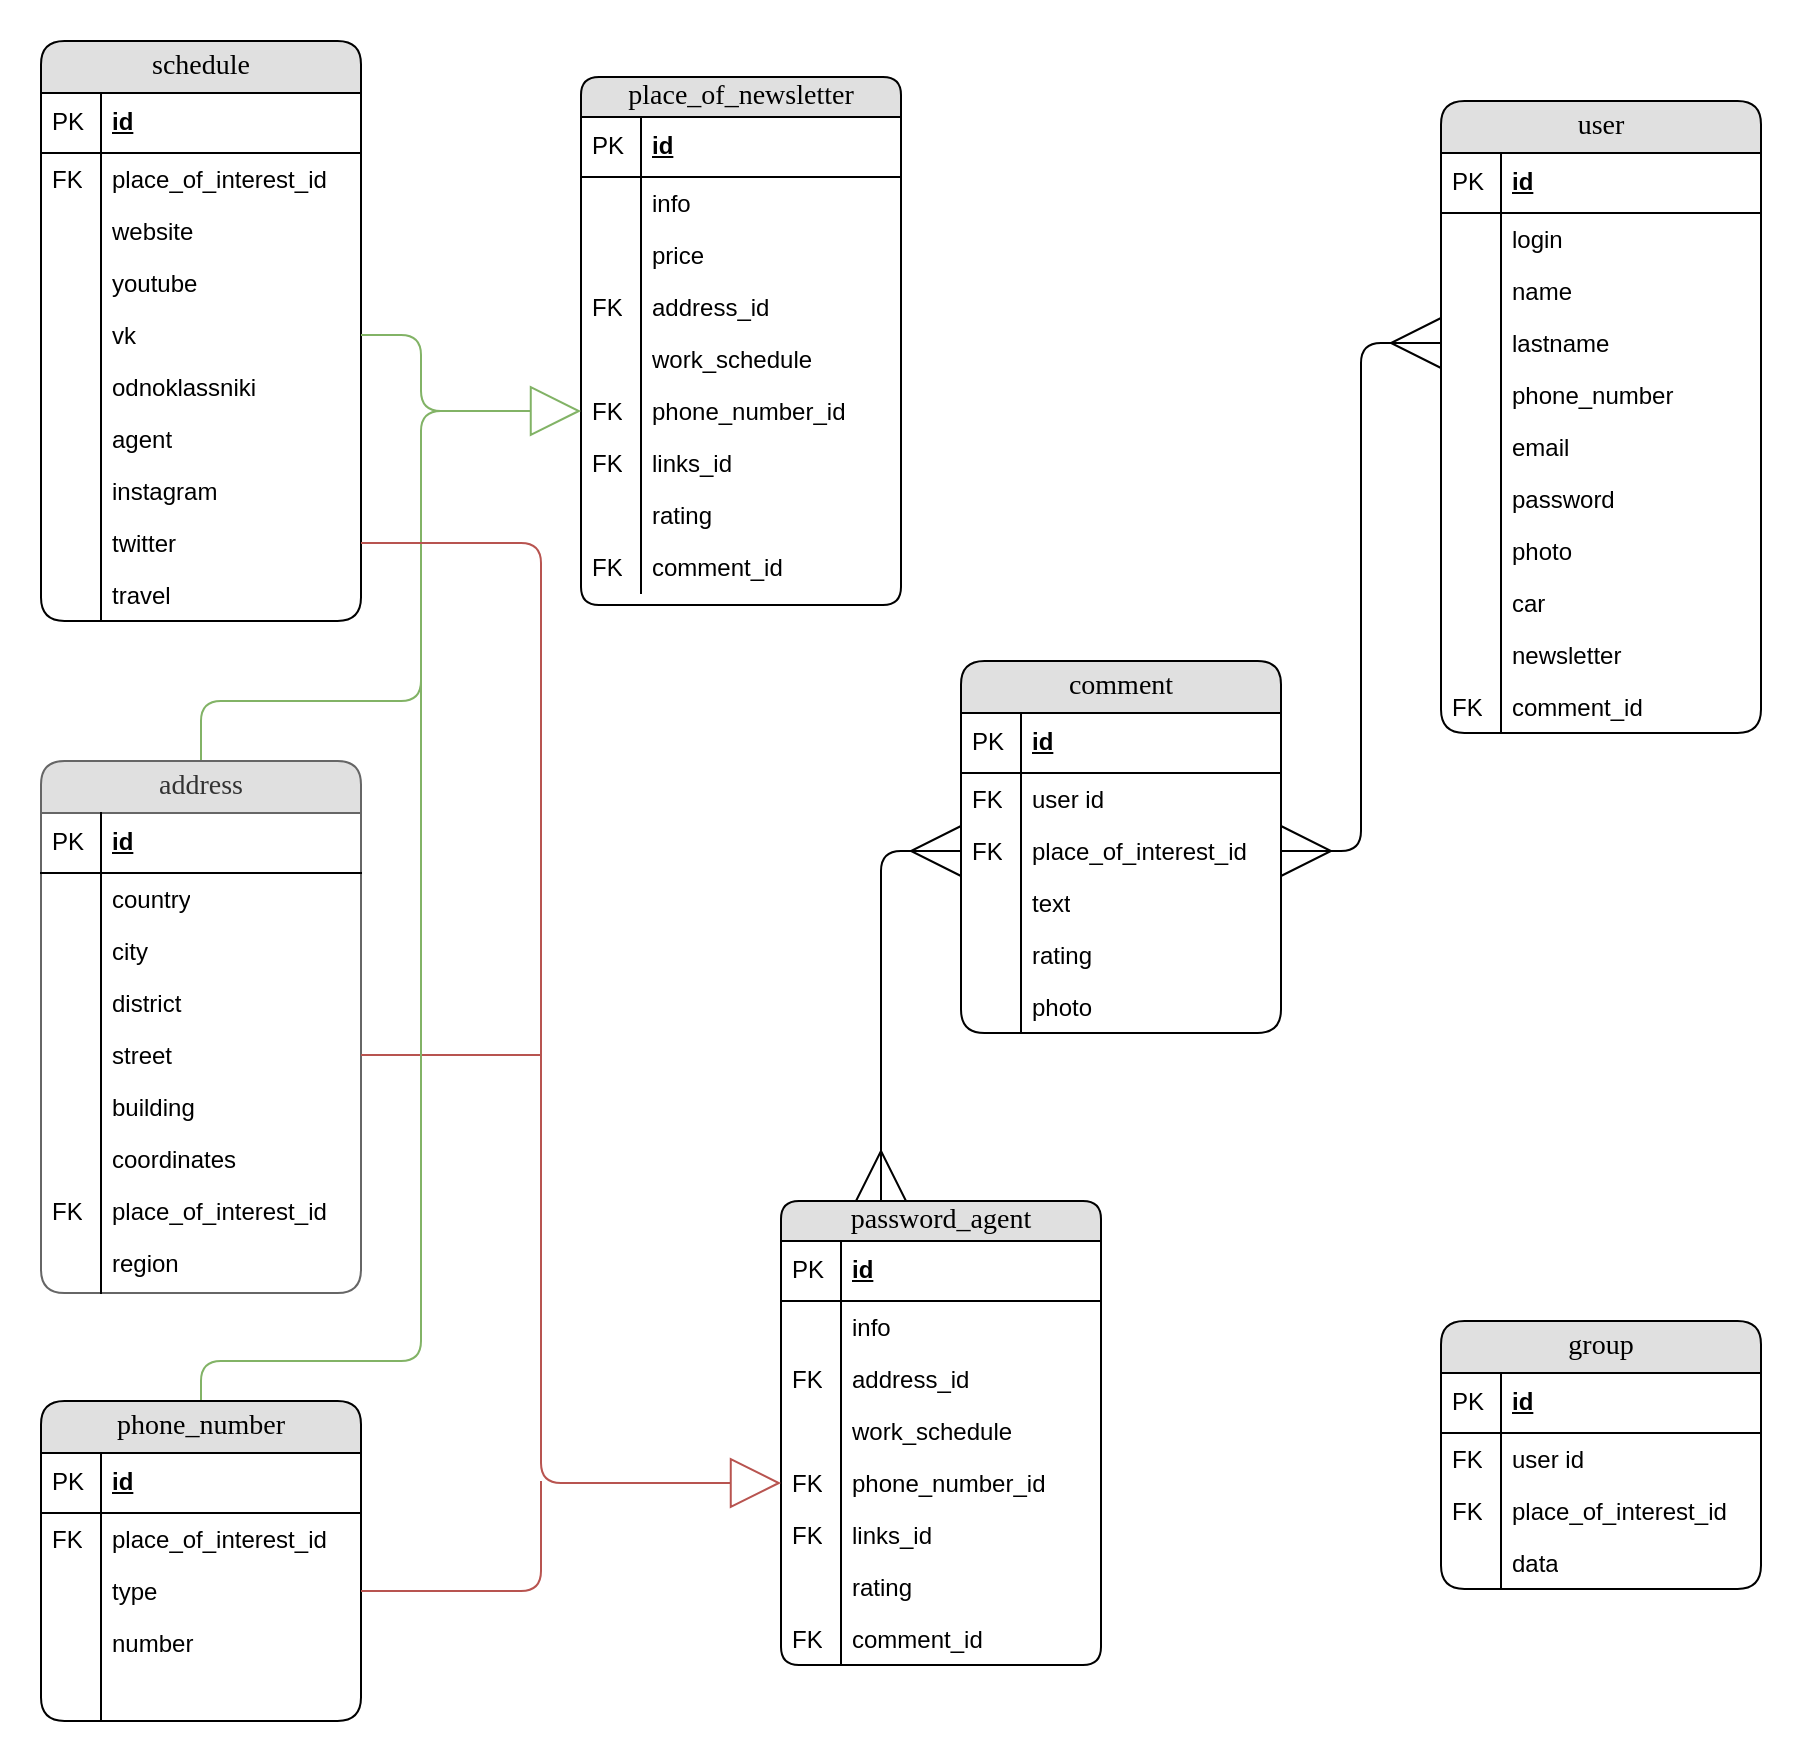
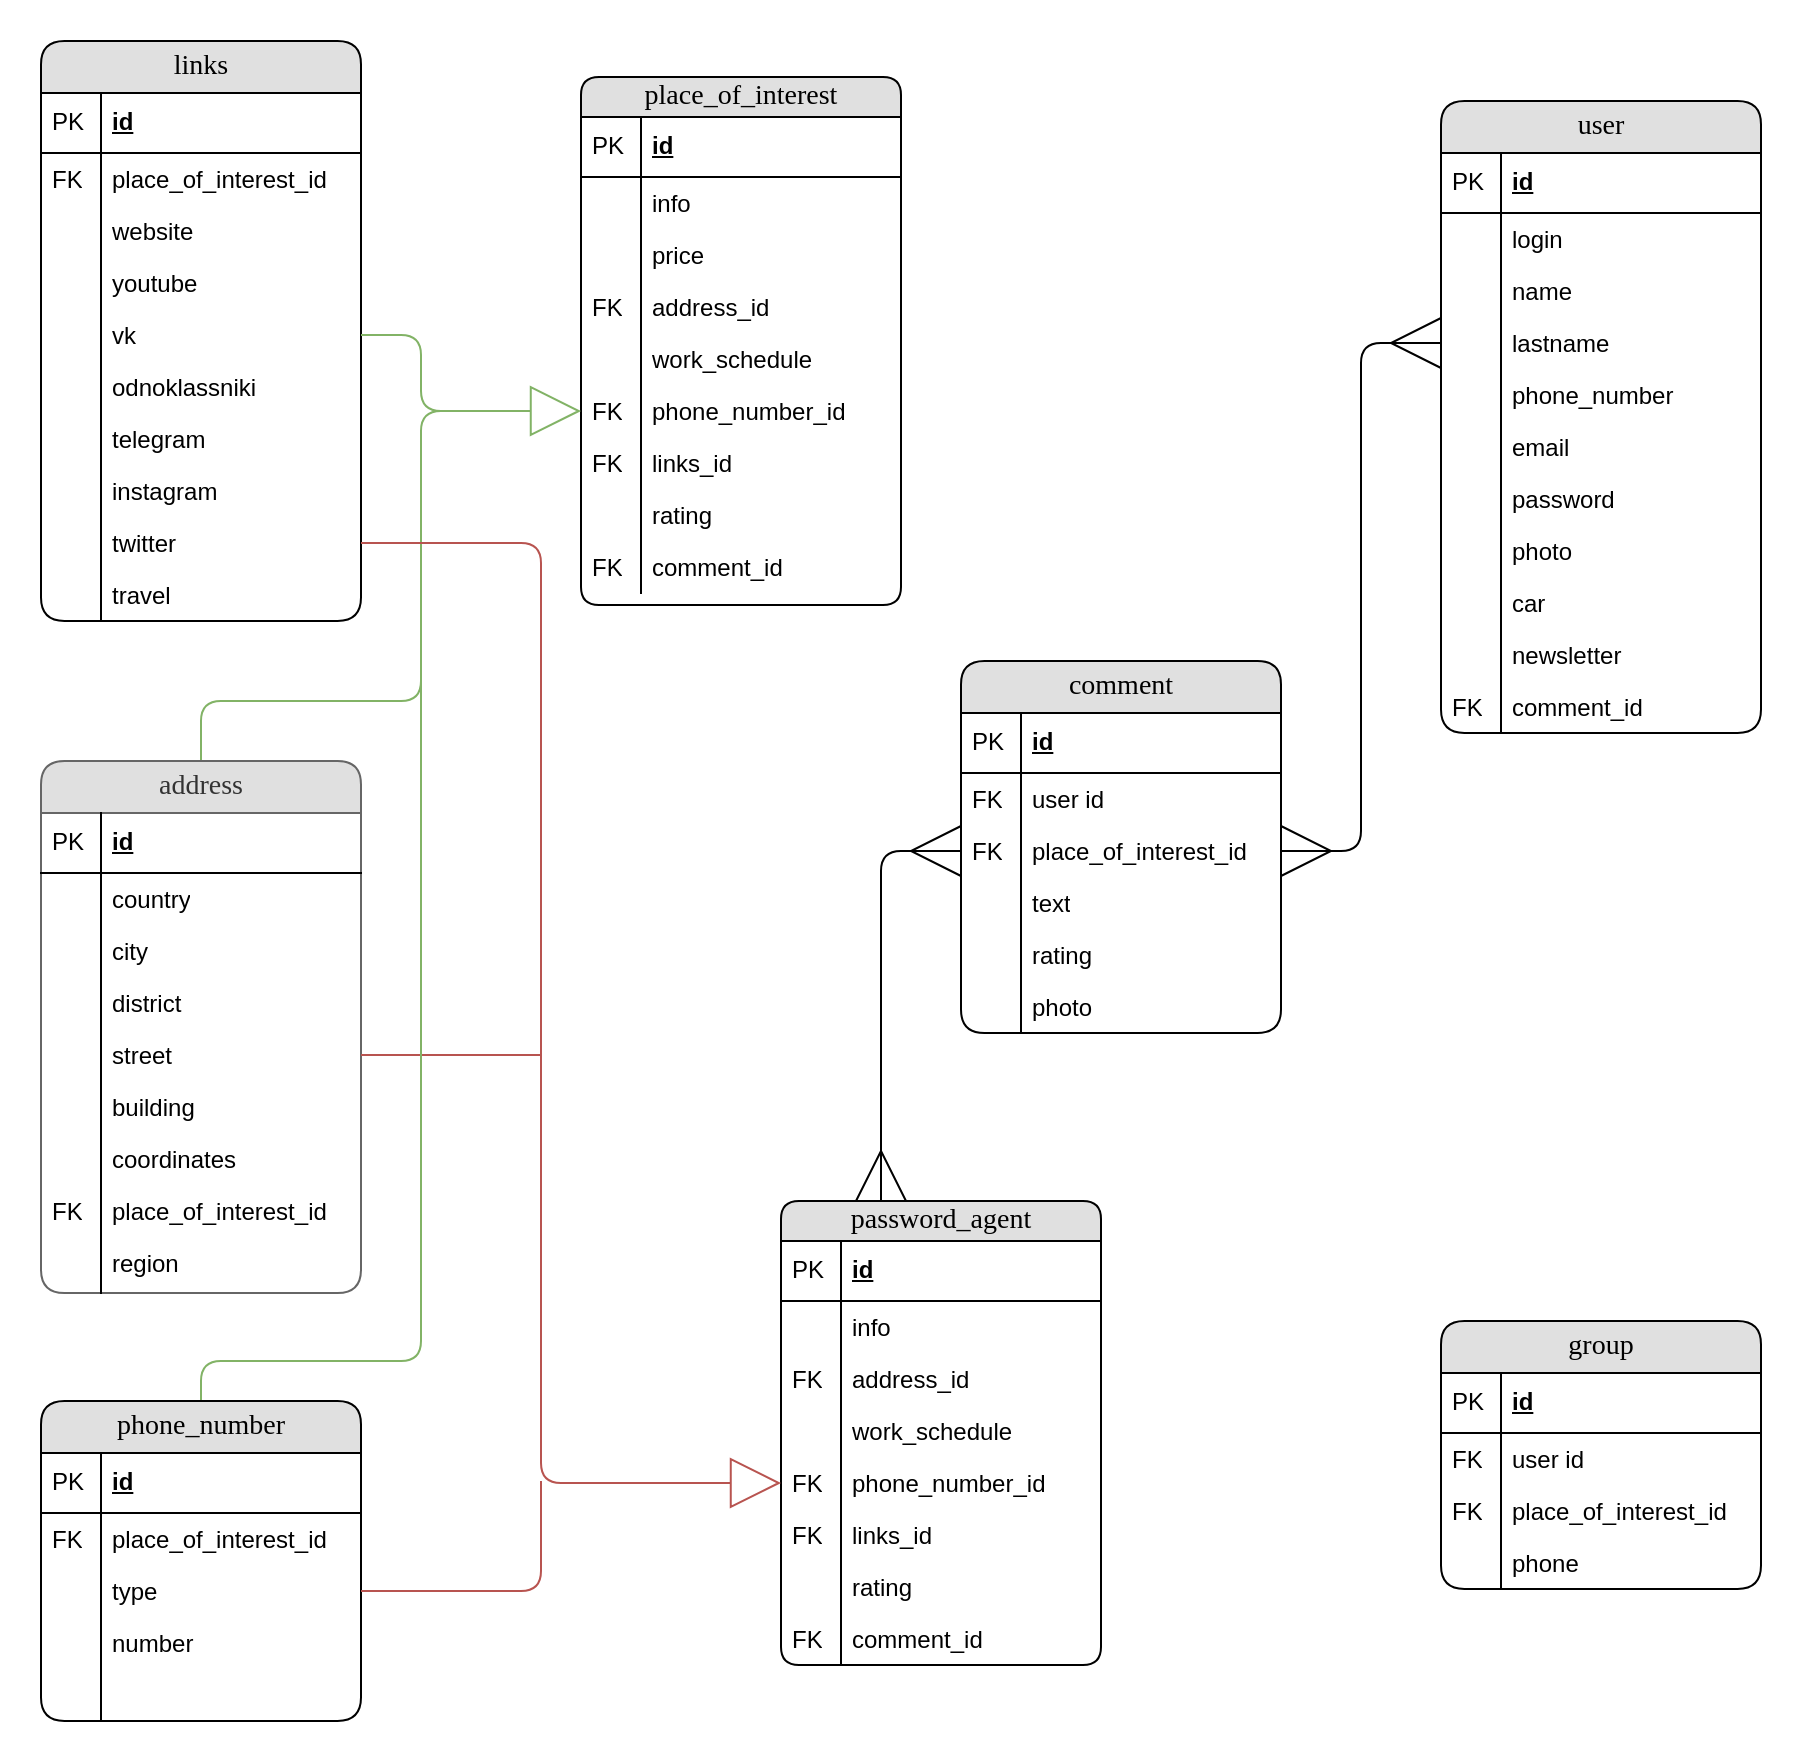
(202, 67) -> (202, 67)
(742, 97) -> (742, 97)
(147, 441) -> (164, 441)
(1540, 1565) -> (1547, 1565)
